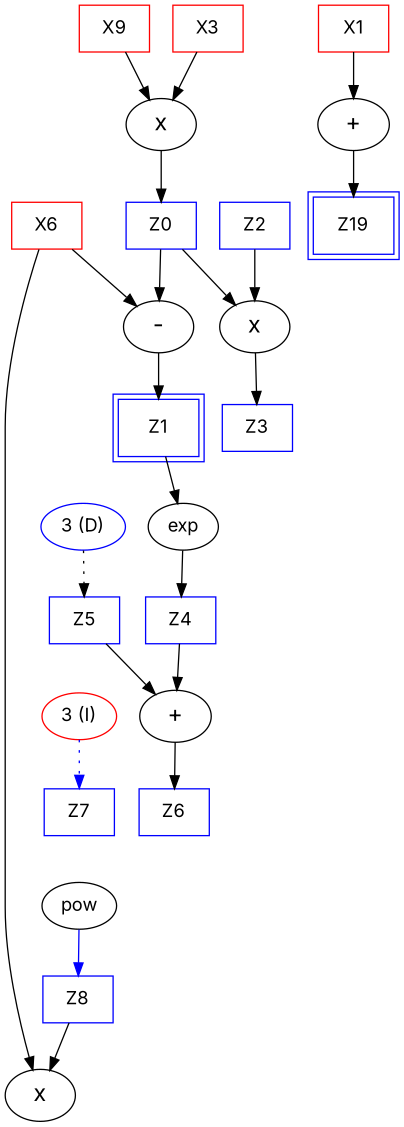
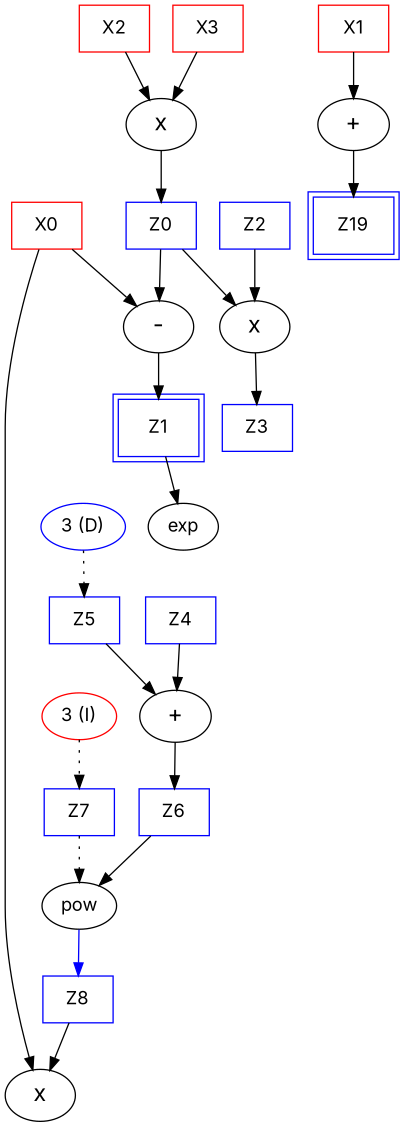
(114, 29) -> (114, 29)
(47, 226) -> (47, 226)
(182, 567) -> none
(79, 757) -> (79, 757)
none -> (79, 853)
none -> (130, 856)
